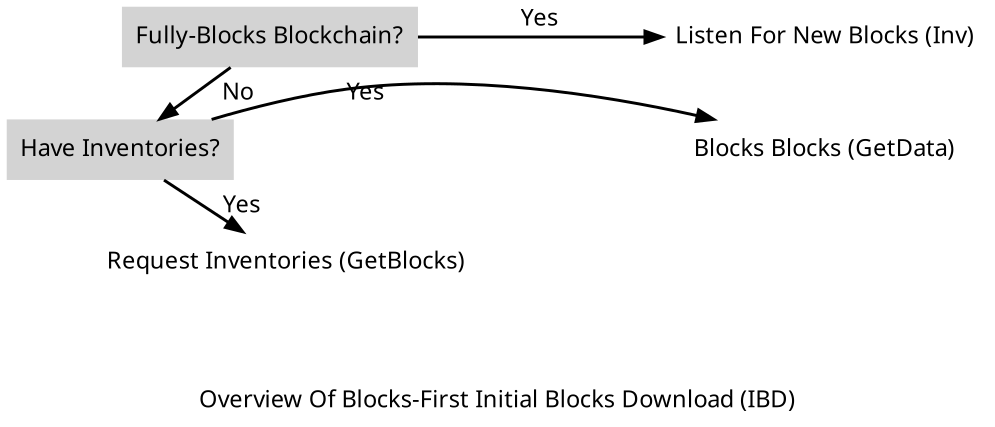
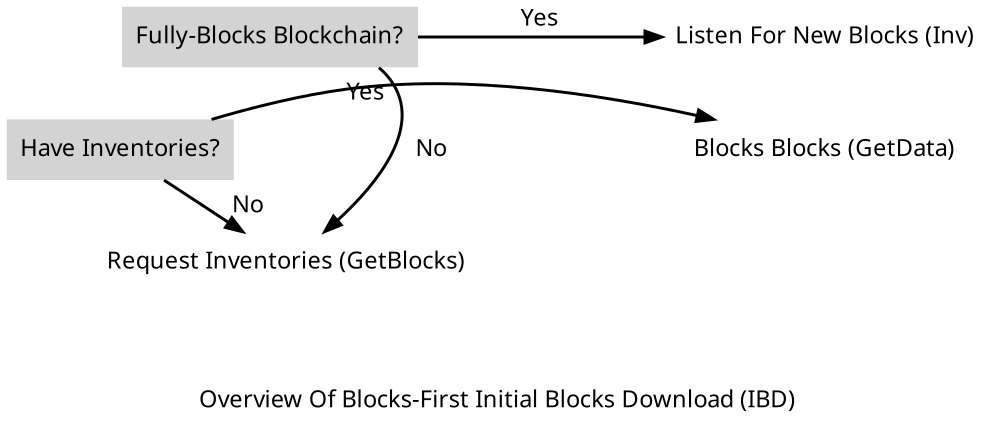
(202, 88) -> (393, 150)
(242, 206) -> (242, 206)
